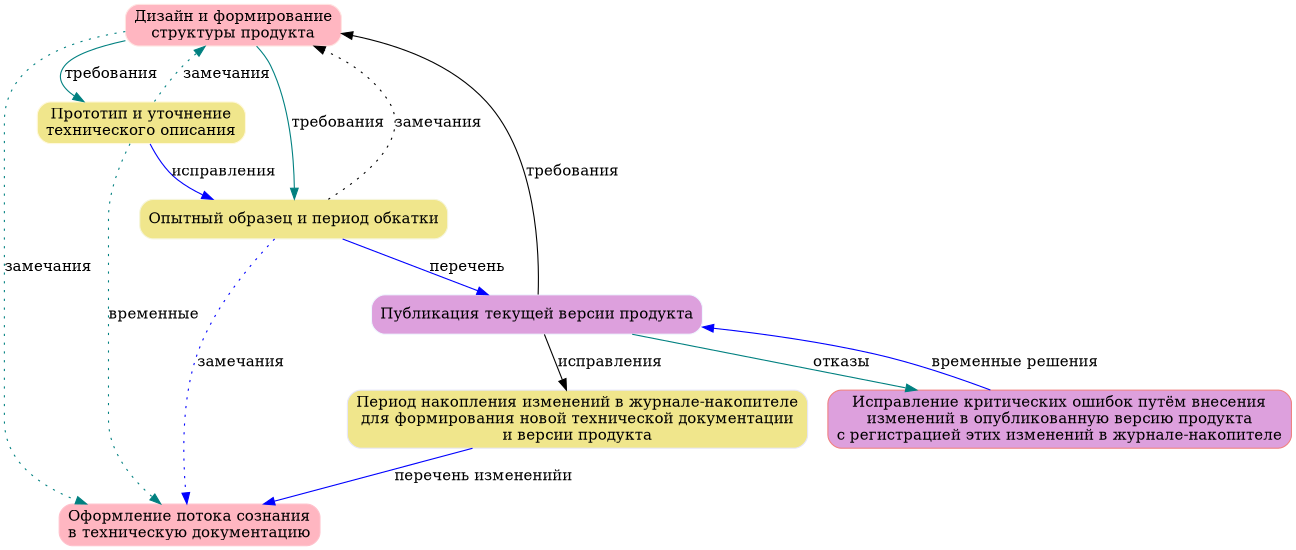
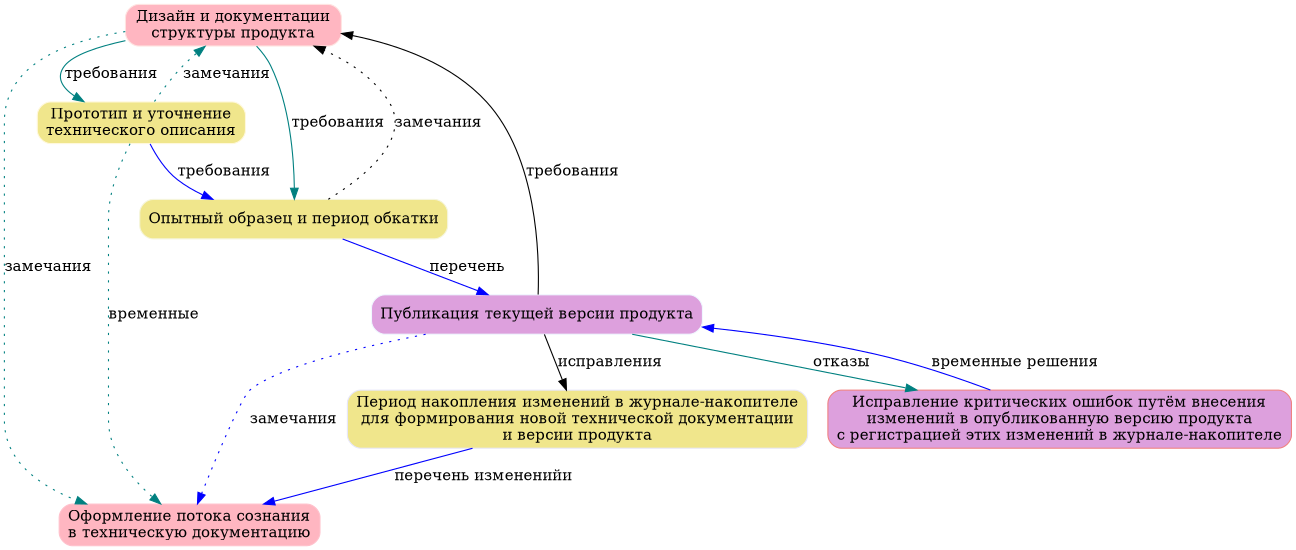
(233, 25) -> (233, 25)
(224, 171) -> (224, 171)
(197, 354) -> (281, 373)
